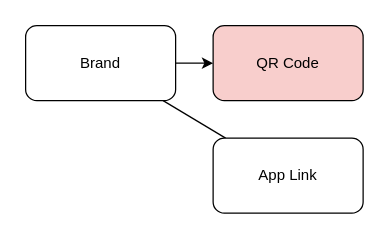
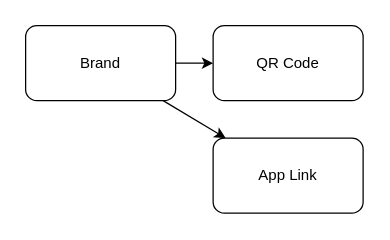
(288, 63) -> (288, 63)
(220, 134) -> (217, 133)
